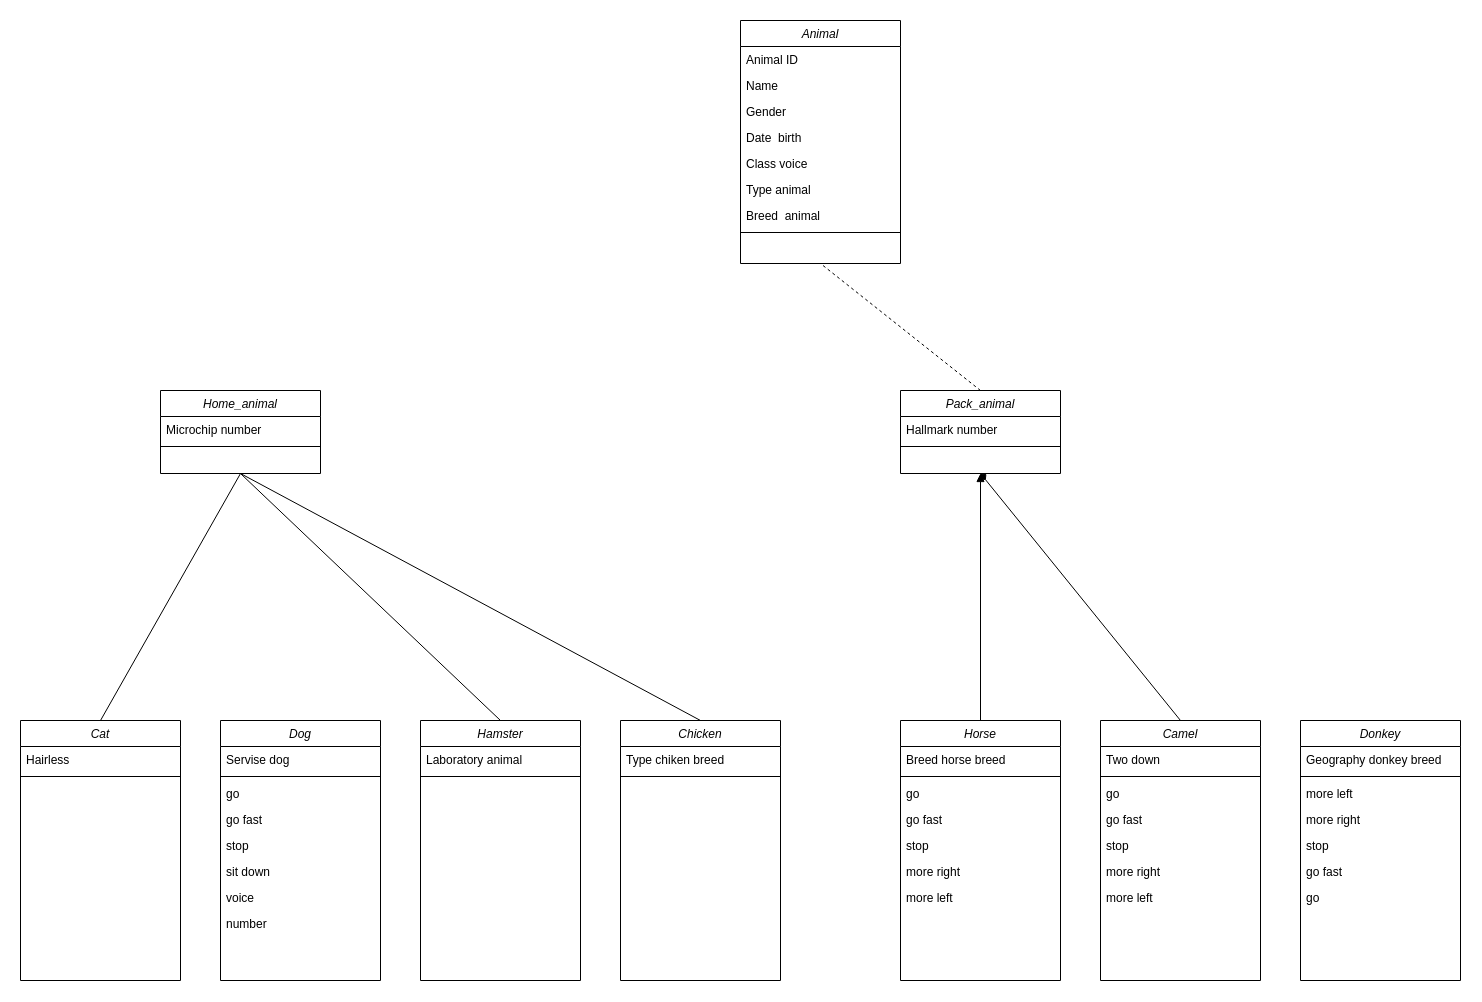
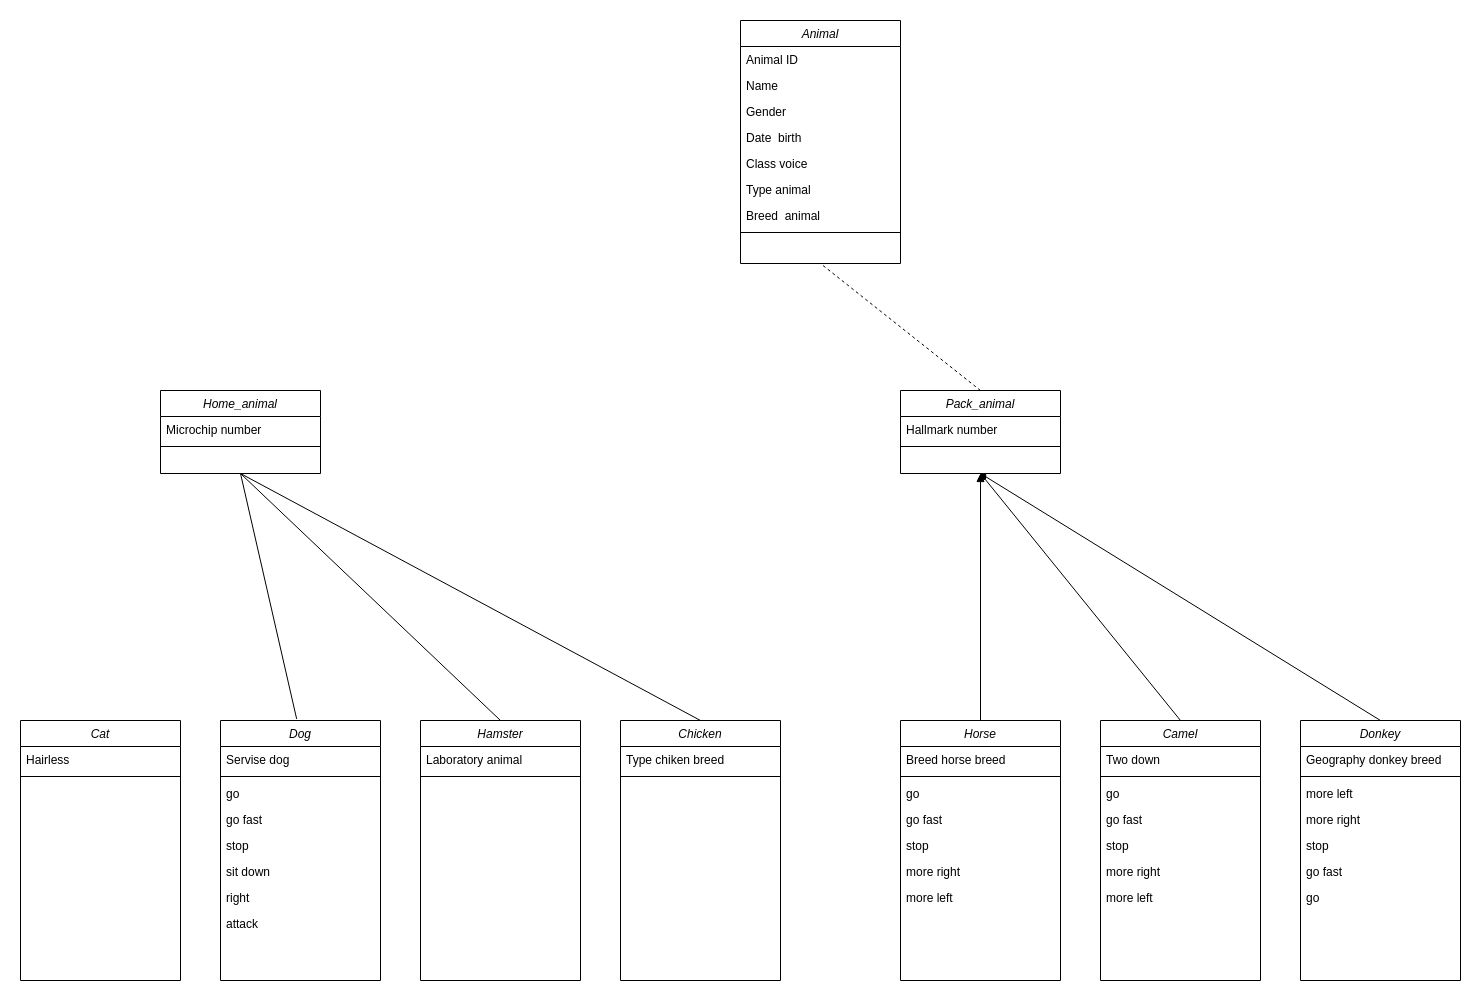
(170, 598) -> none
none -> (1182, 598)
none -> (269, 599)
(241, 898) -> (241, 898)
(246, 924) -> (246, 924)
